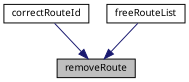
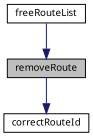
(68, 38) -> (46, 91)
